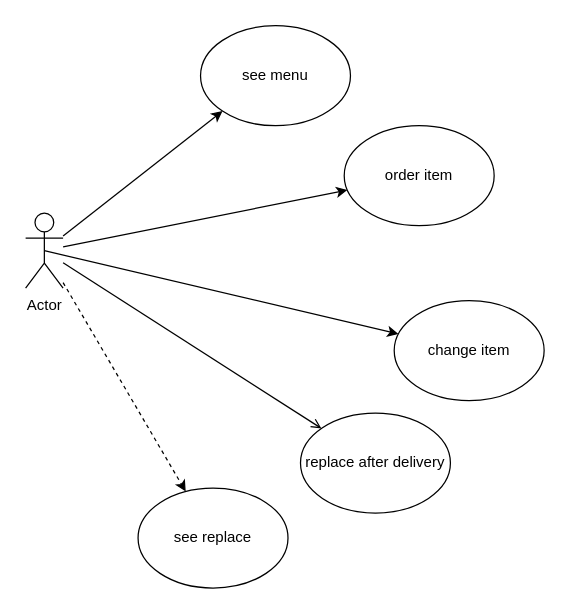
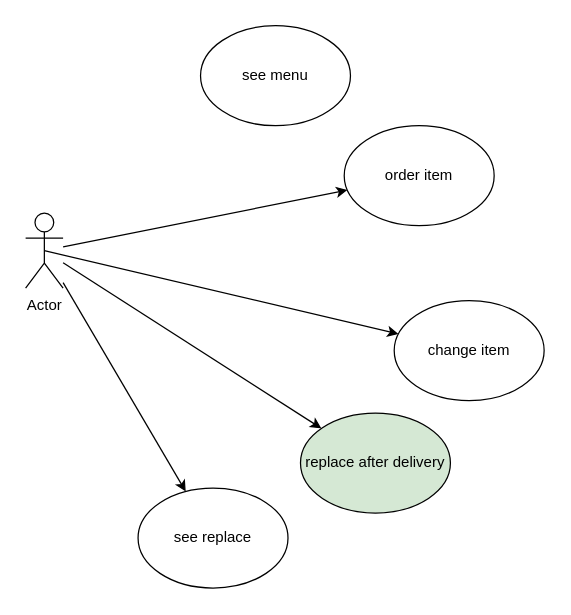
(140, 176) -> none
(122, 384) -> (122, 384)
(314, 424) -> (313, 423)
(376, 463) -> (376, 463)
